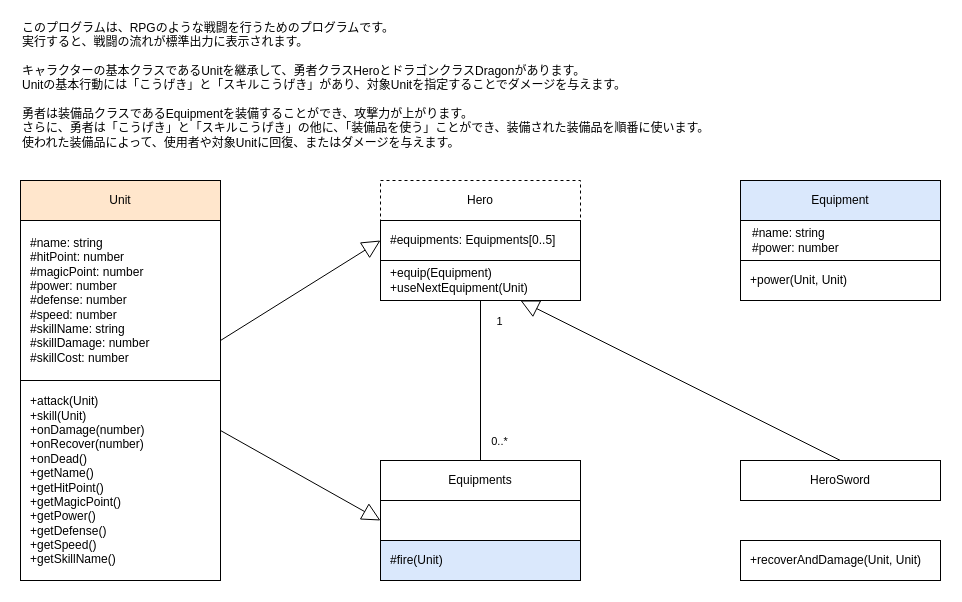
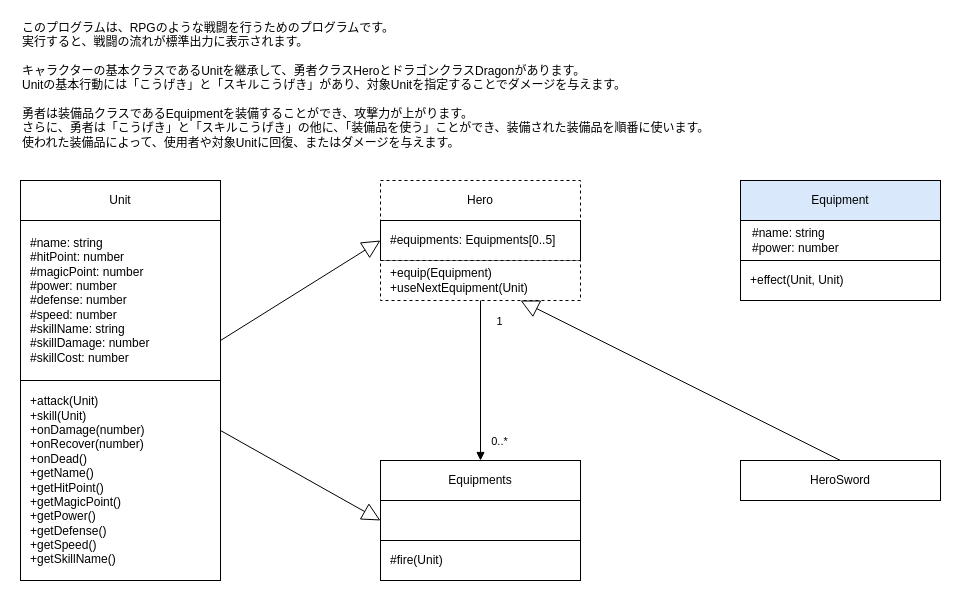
(121, 201) -> (121, 201)
(481, 281) -> (481, 281)
(805, 281) -> (808, 281)
(481, 454) -> (481, 451)
(481, 561) -> (481, 561)
(841, 561) -> none
